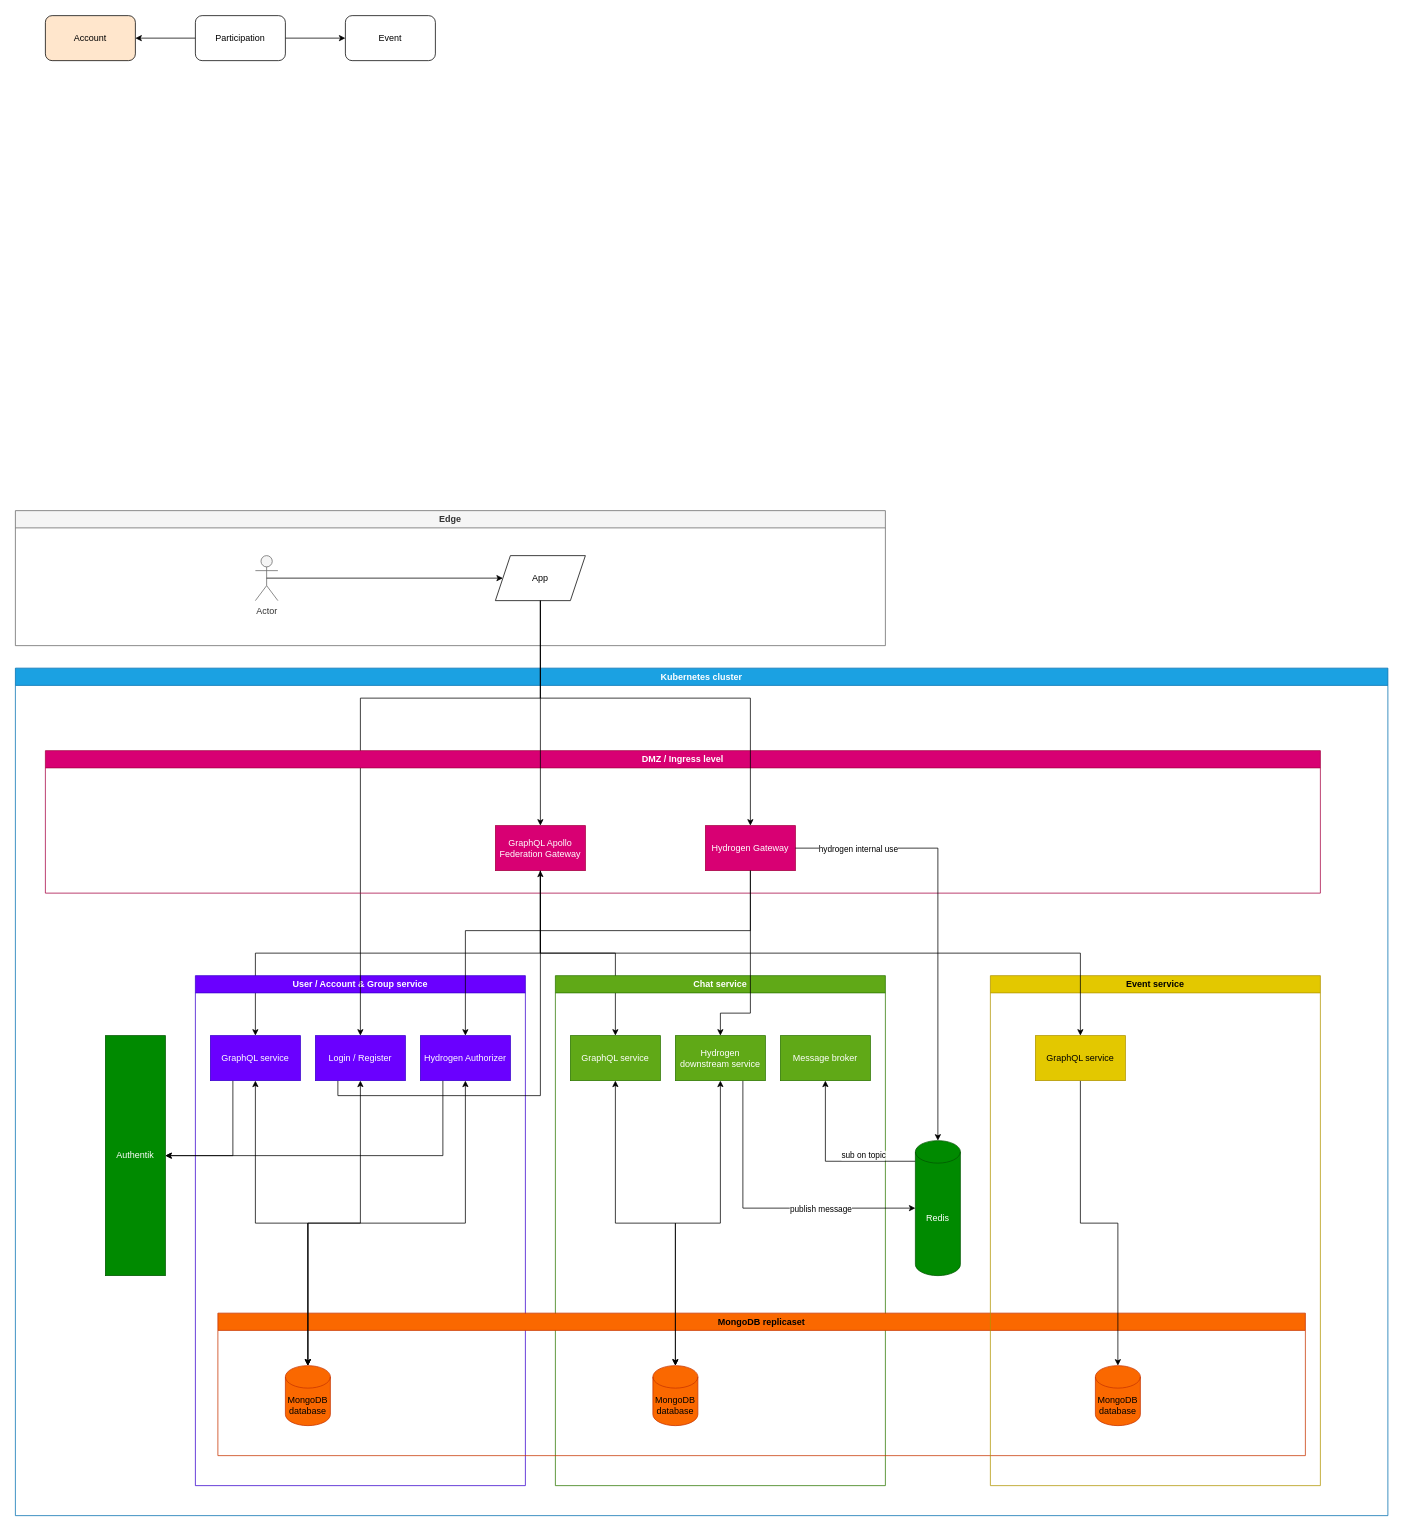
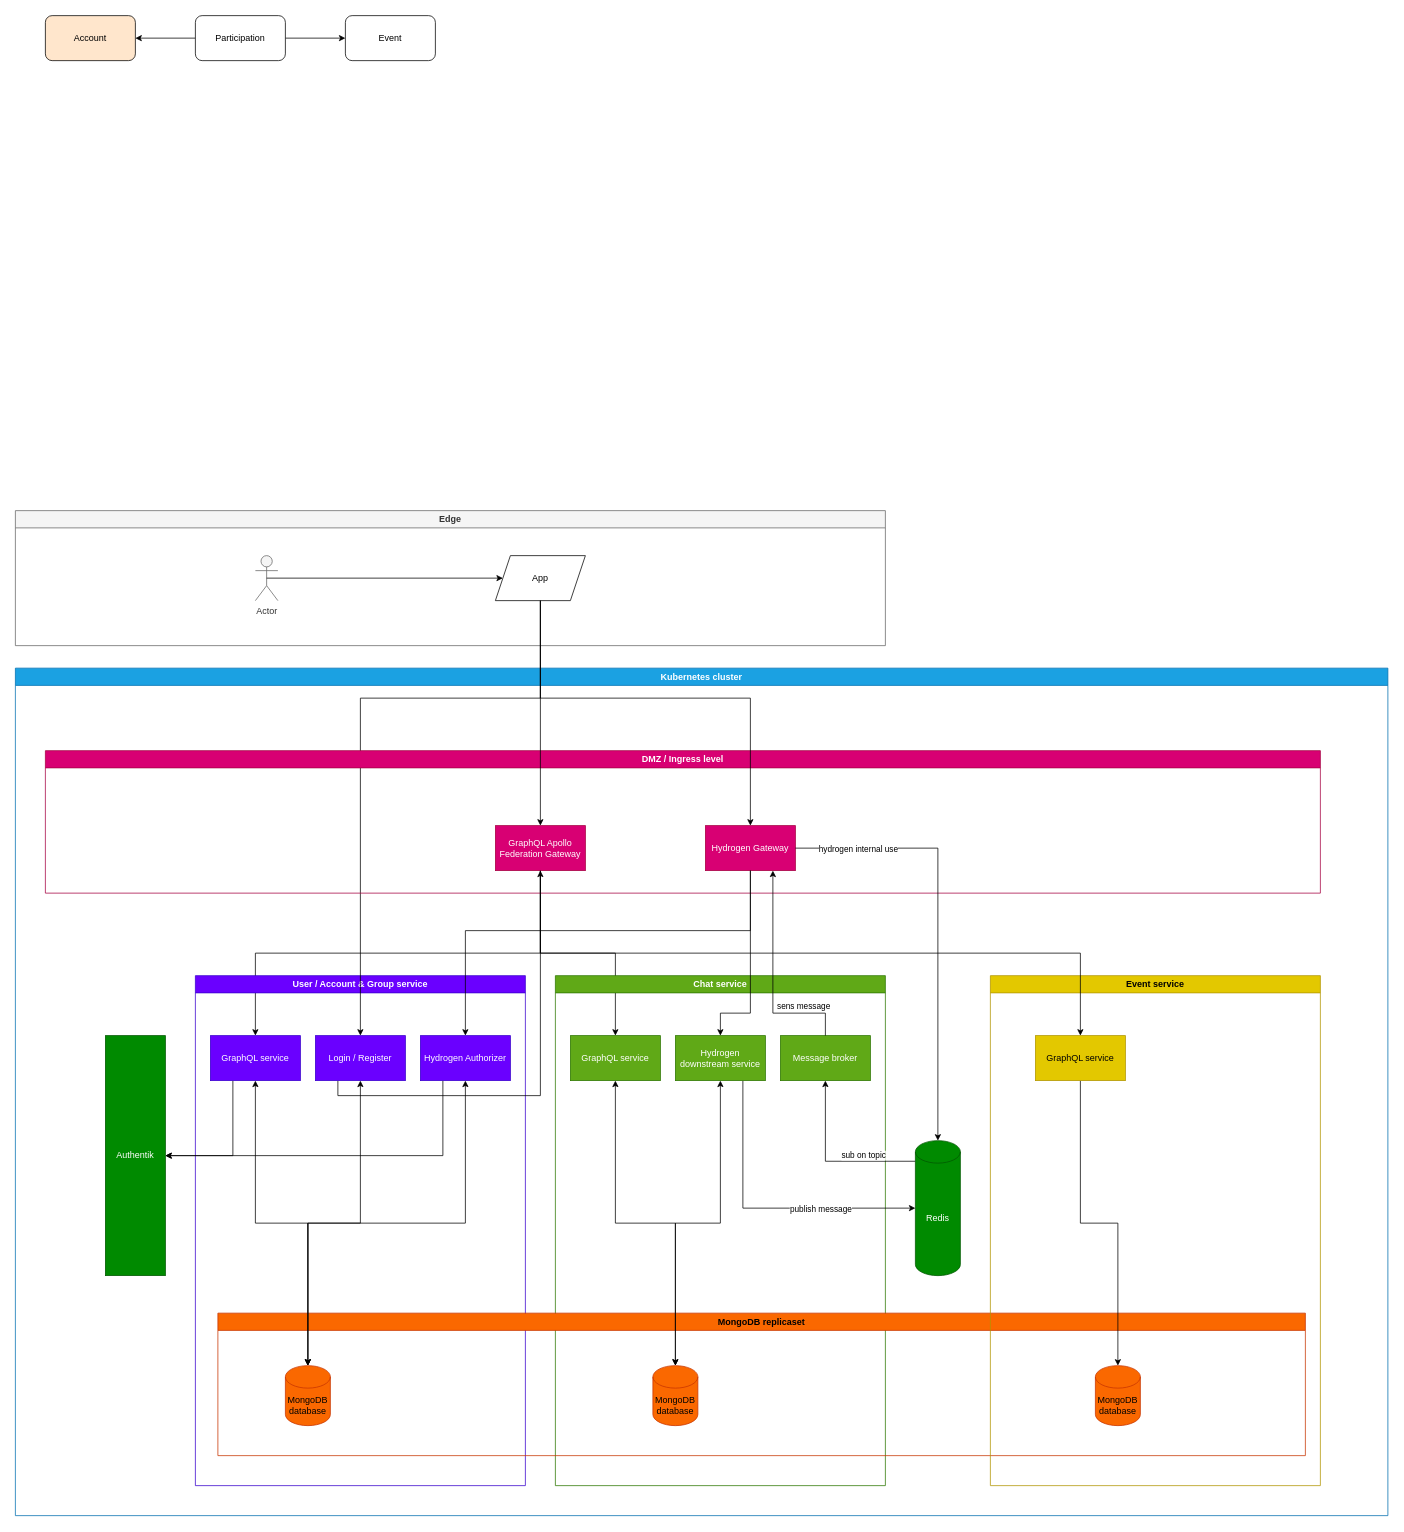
none -> (825, 1023)
